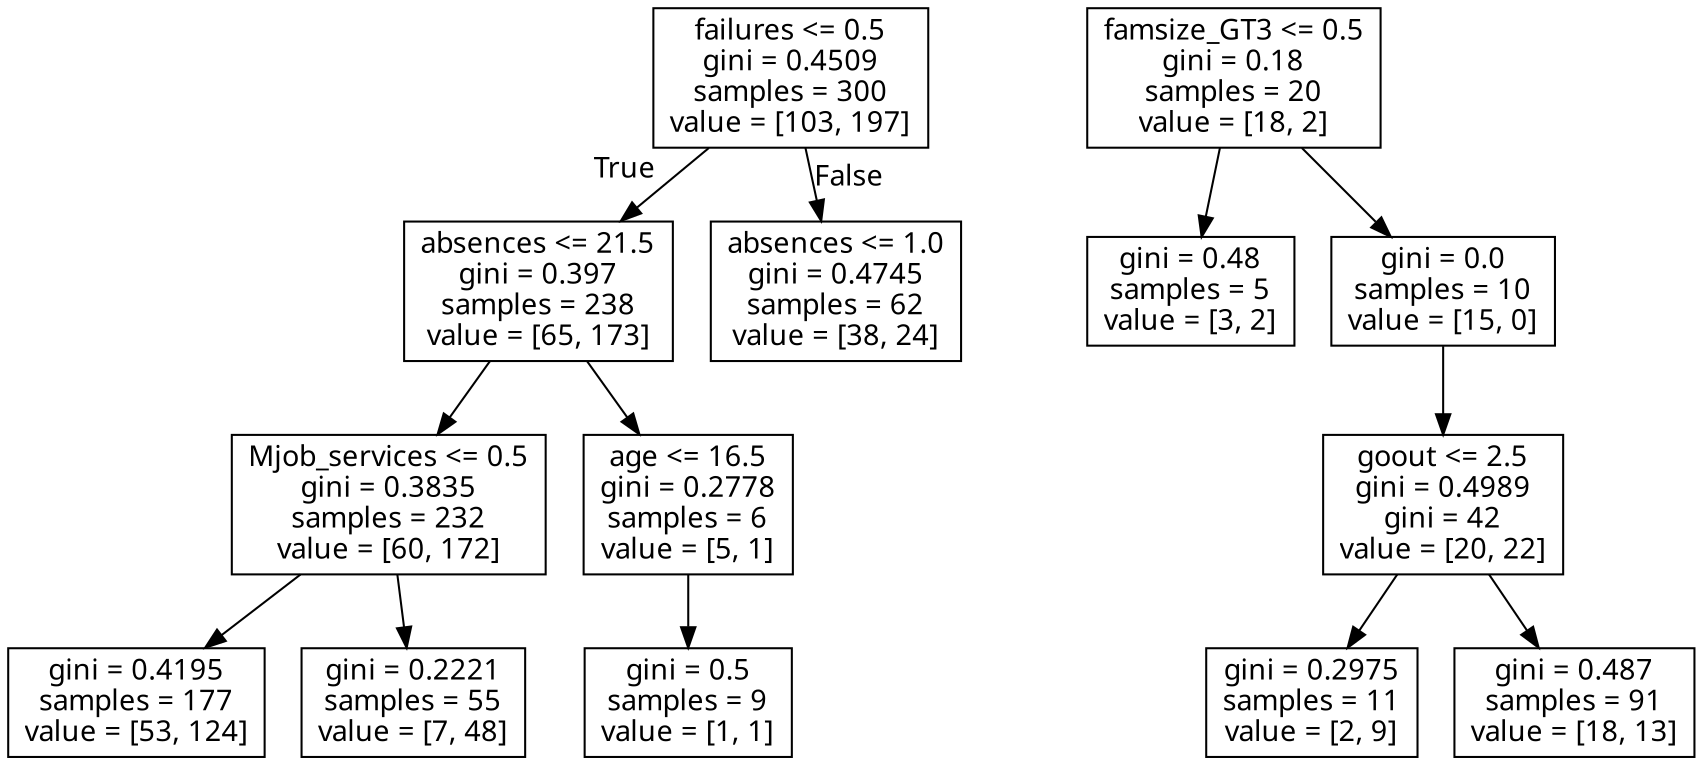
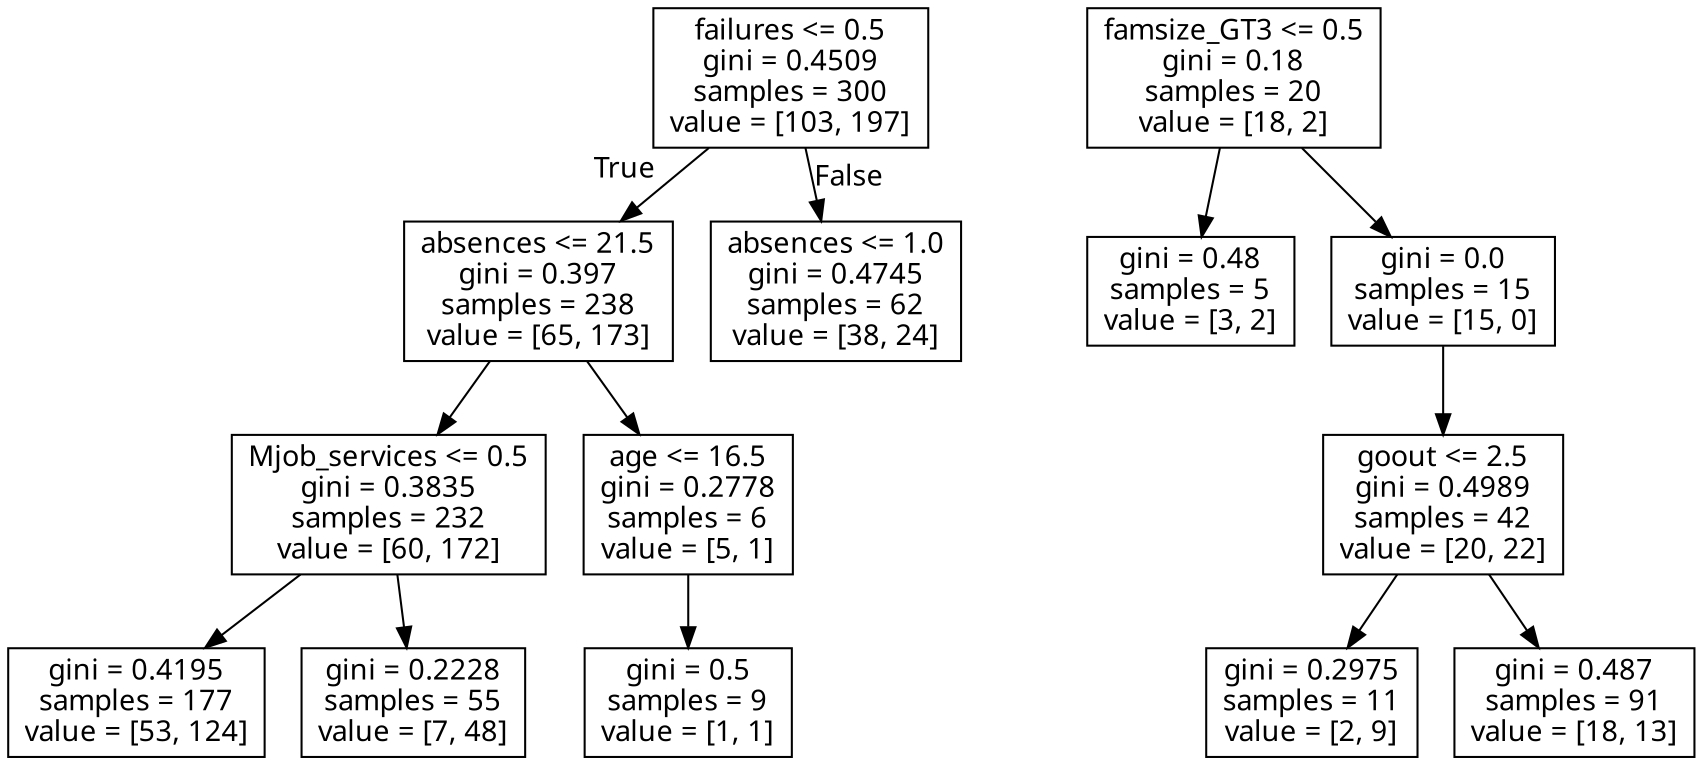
(1443, 291) -> (1443, 291)
(1443, 505) -> (1443, 505)
(413, 703) -> (413, 703)
